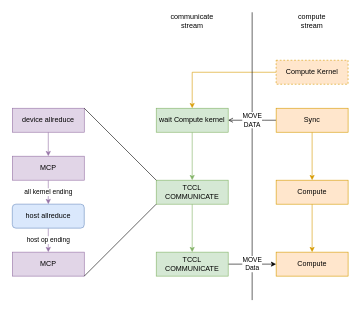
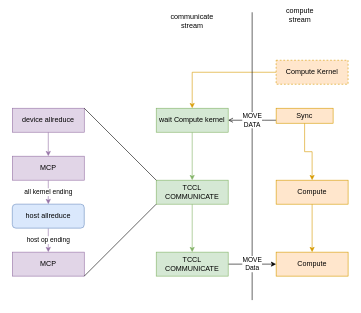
(312, 21) -> (300, 15)
(312, 120) -> (305, 116)
